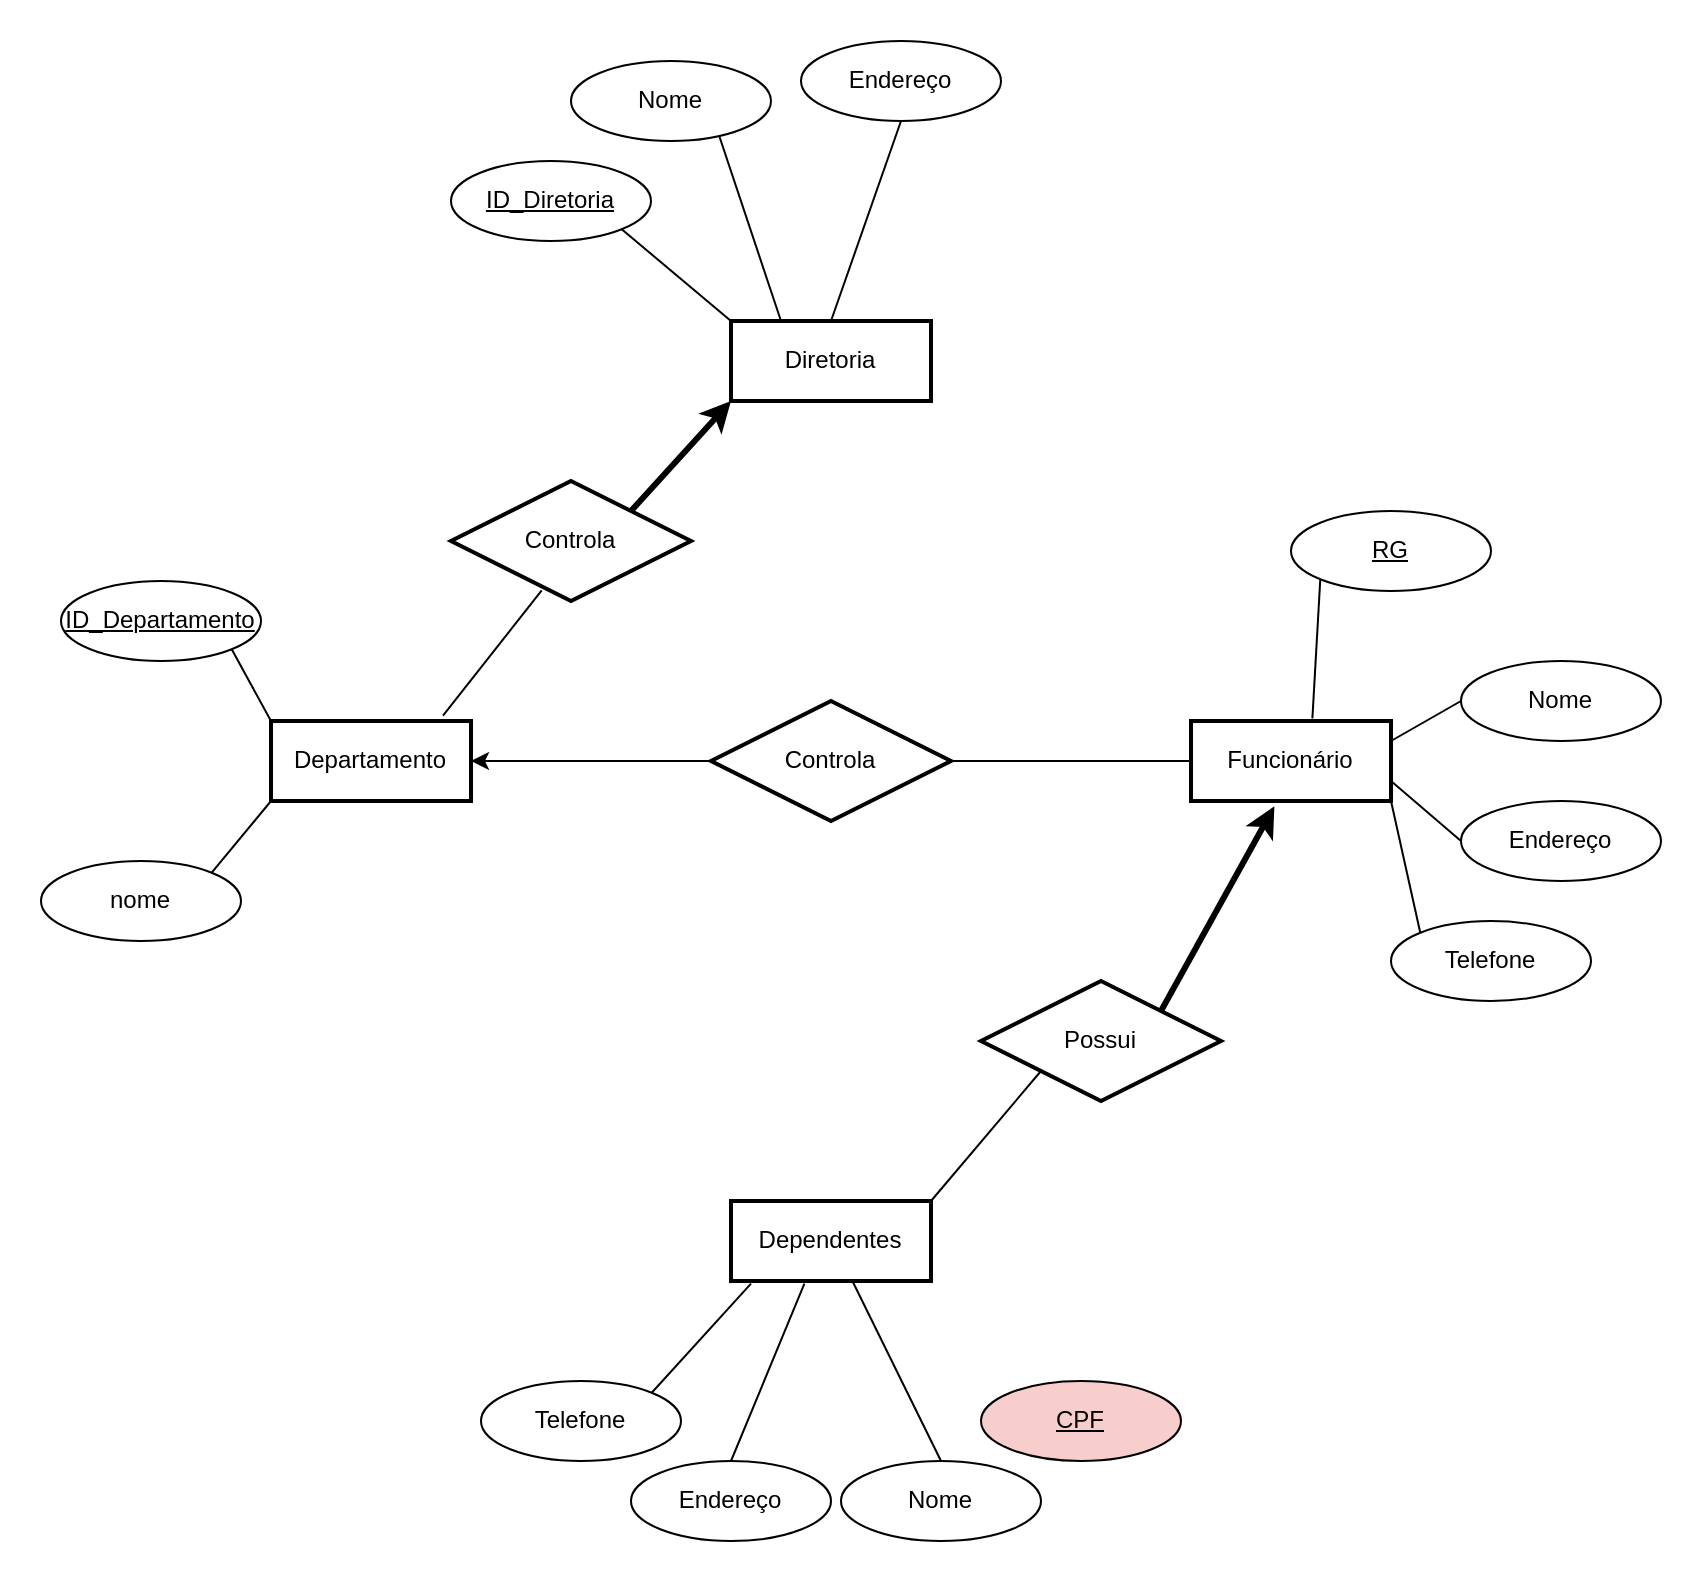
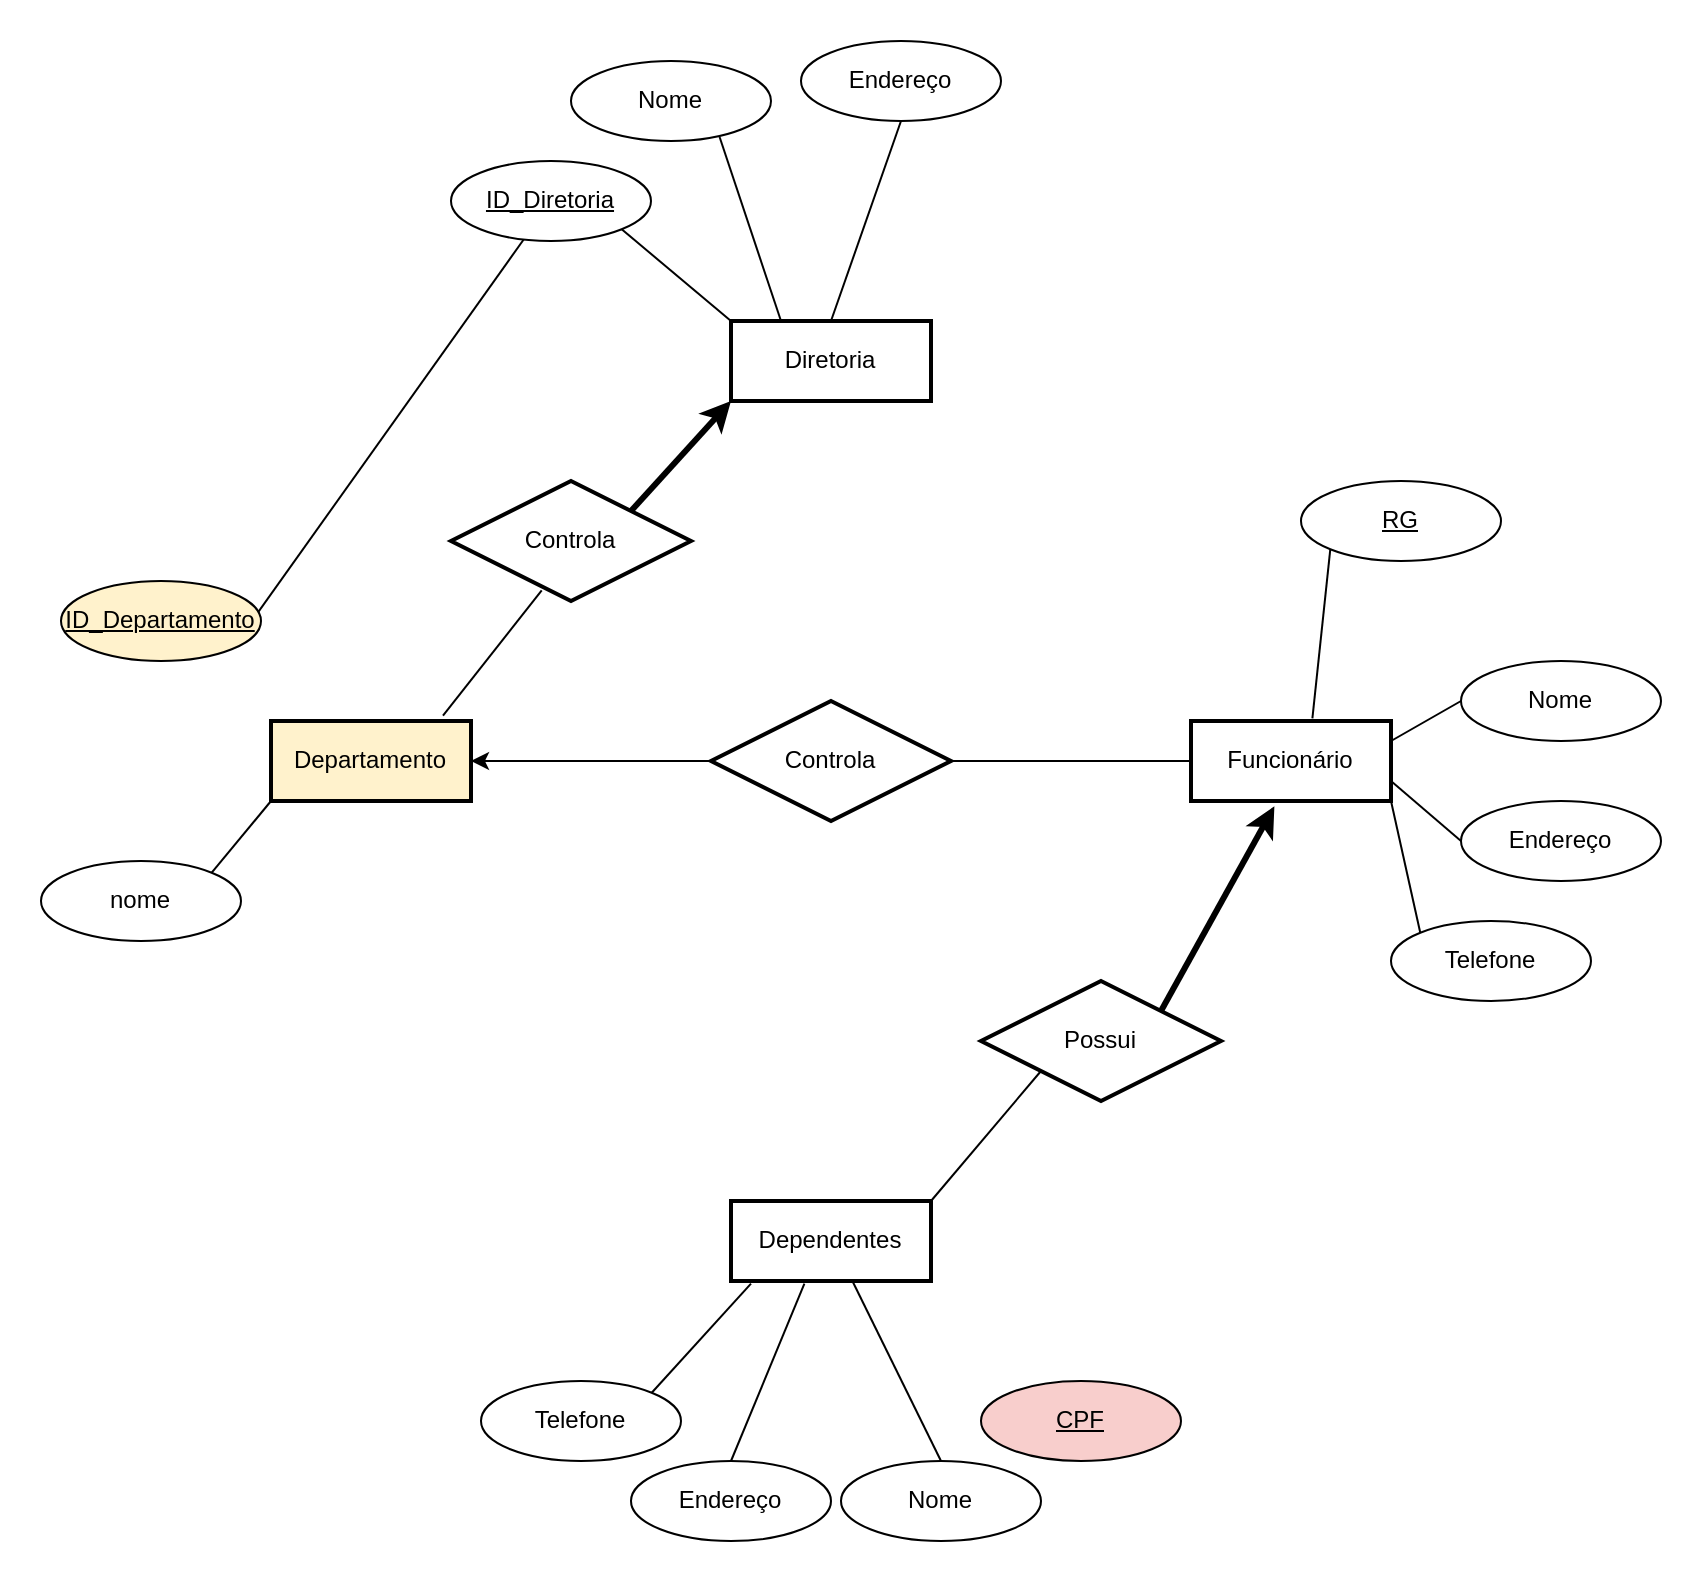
(1391, 551) -> (1401, 521)
(161, 621) -> (161, 621)
(251, 685) -> (391, 426)
(371, 761) -> (371, 761)
